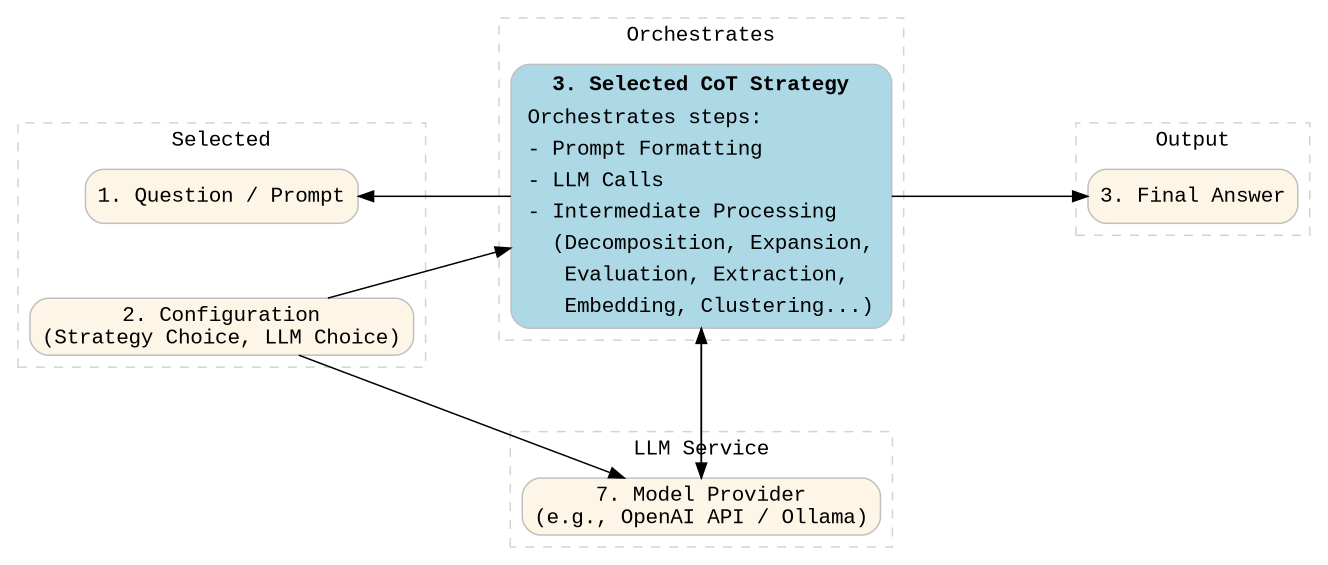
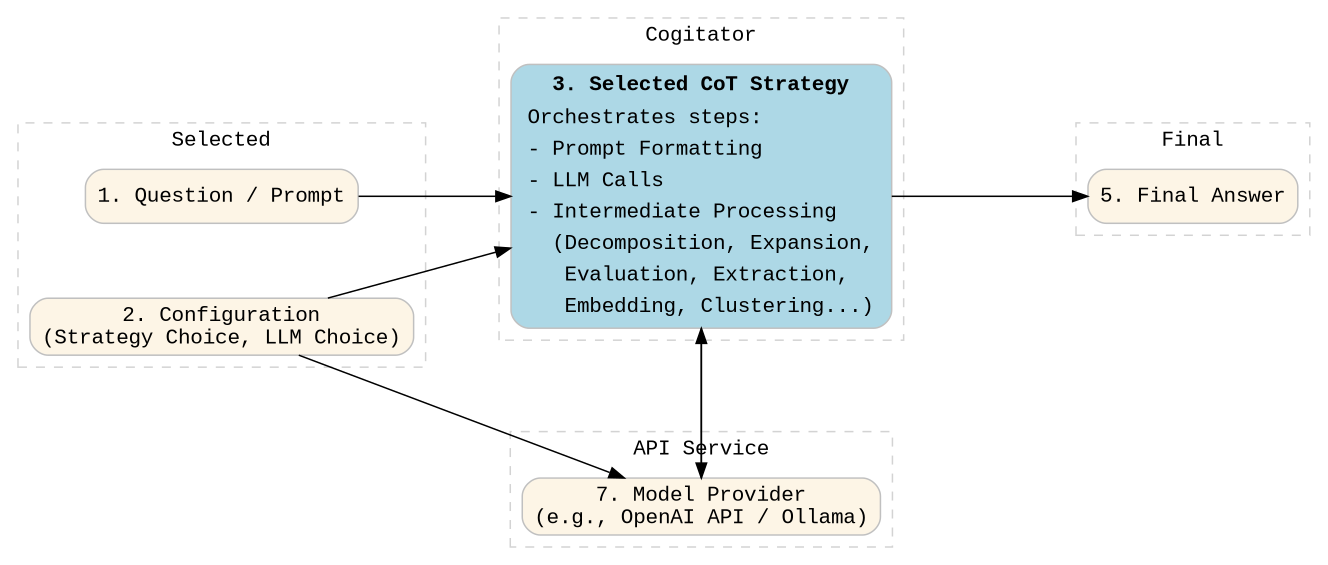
(701, 35) -> (701, 35)
(1193, 140) -> (1193, 140)
(442, 196) -> (438, 196)
(1193, 196) -> (1193, 196)
(701, 449) -> (701, 449)
